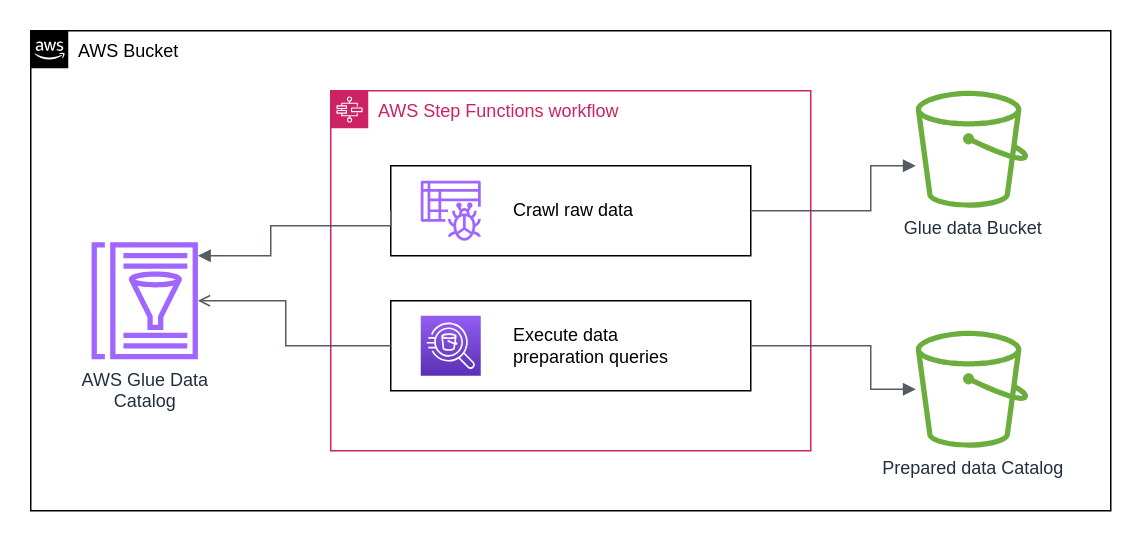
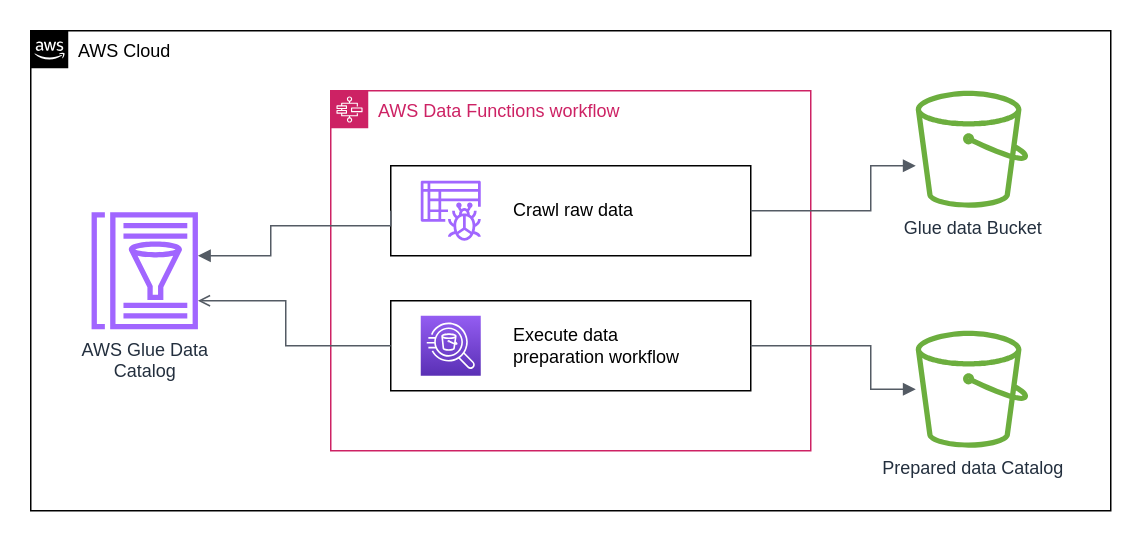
(127, 52) -> (119, 52)
(503, 112) -> (503, 112)
(145, 301) -> (145, 271)
(602, 346) -> (608, 346)
